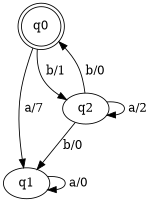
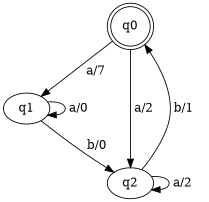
(60, 71) -> (148, 109)
(99, 71) -> (188, 109)
(59, 143) -> (73, 145)
